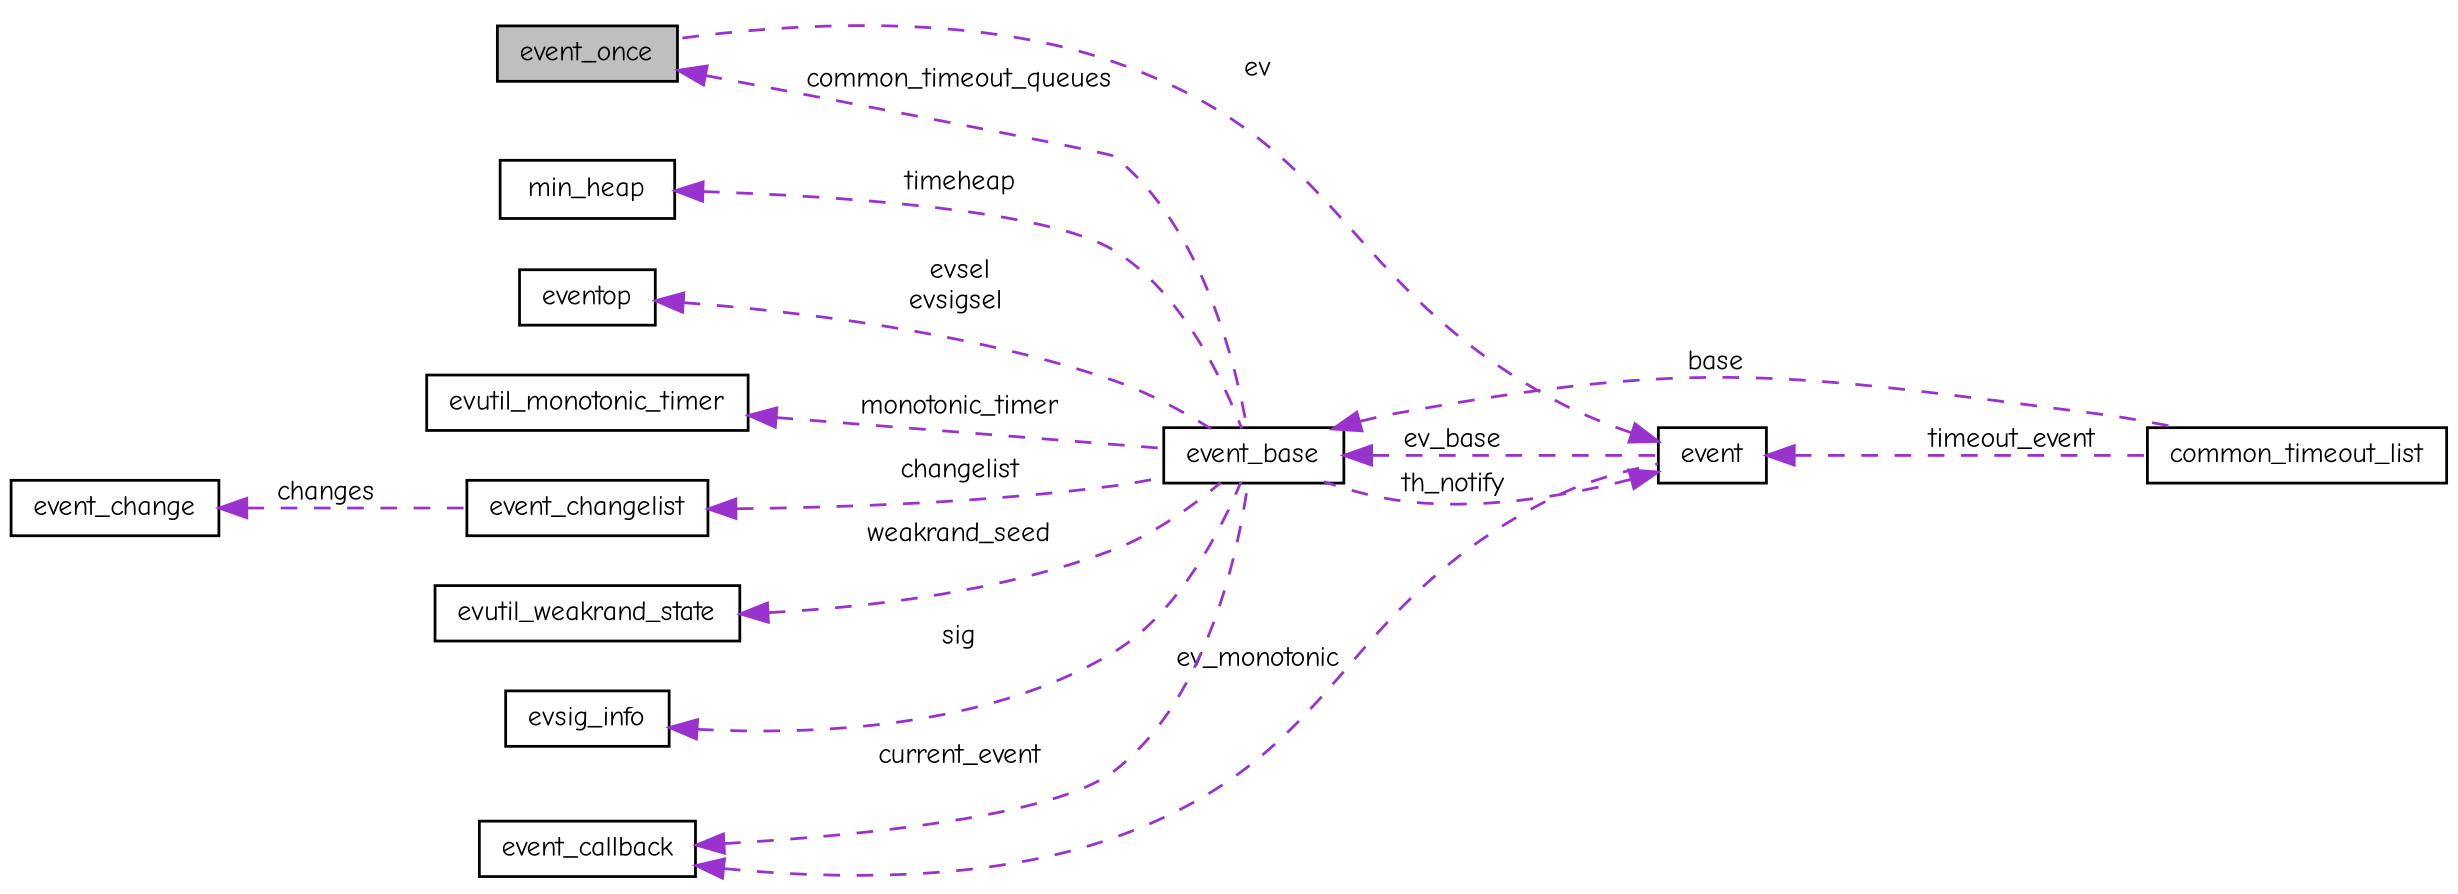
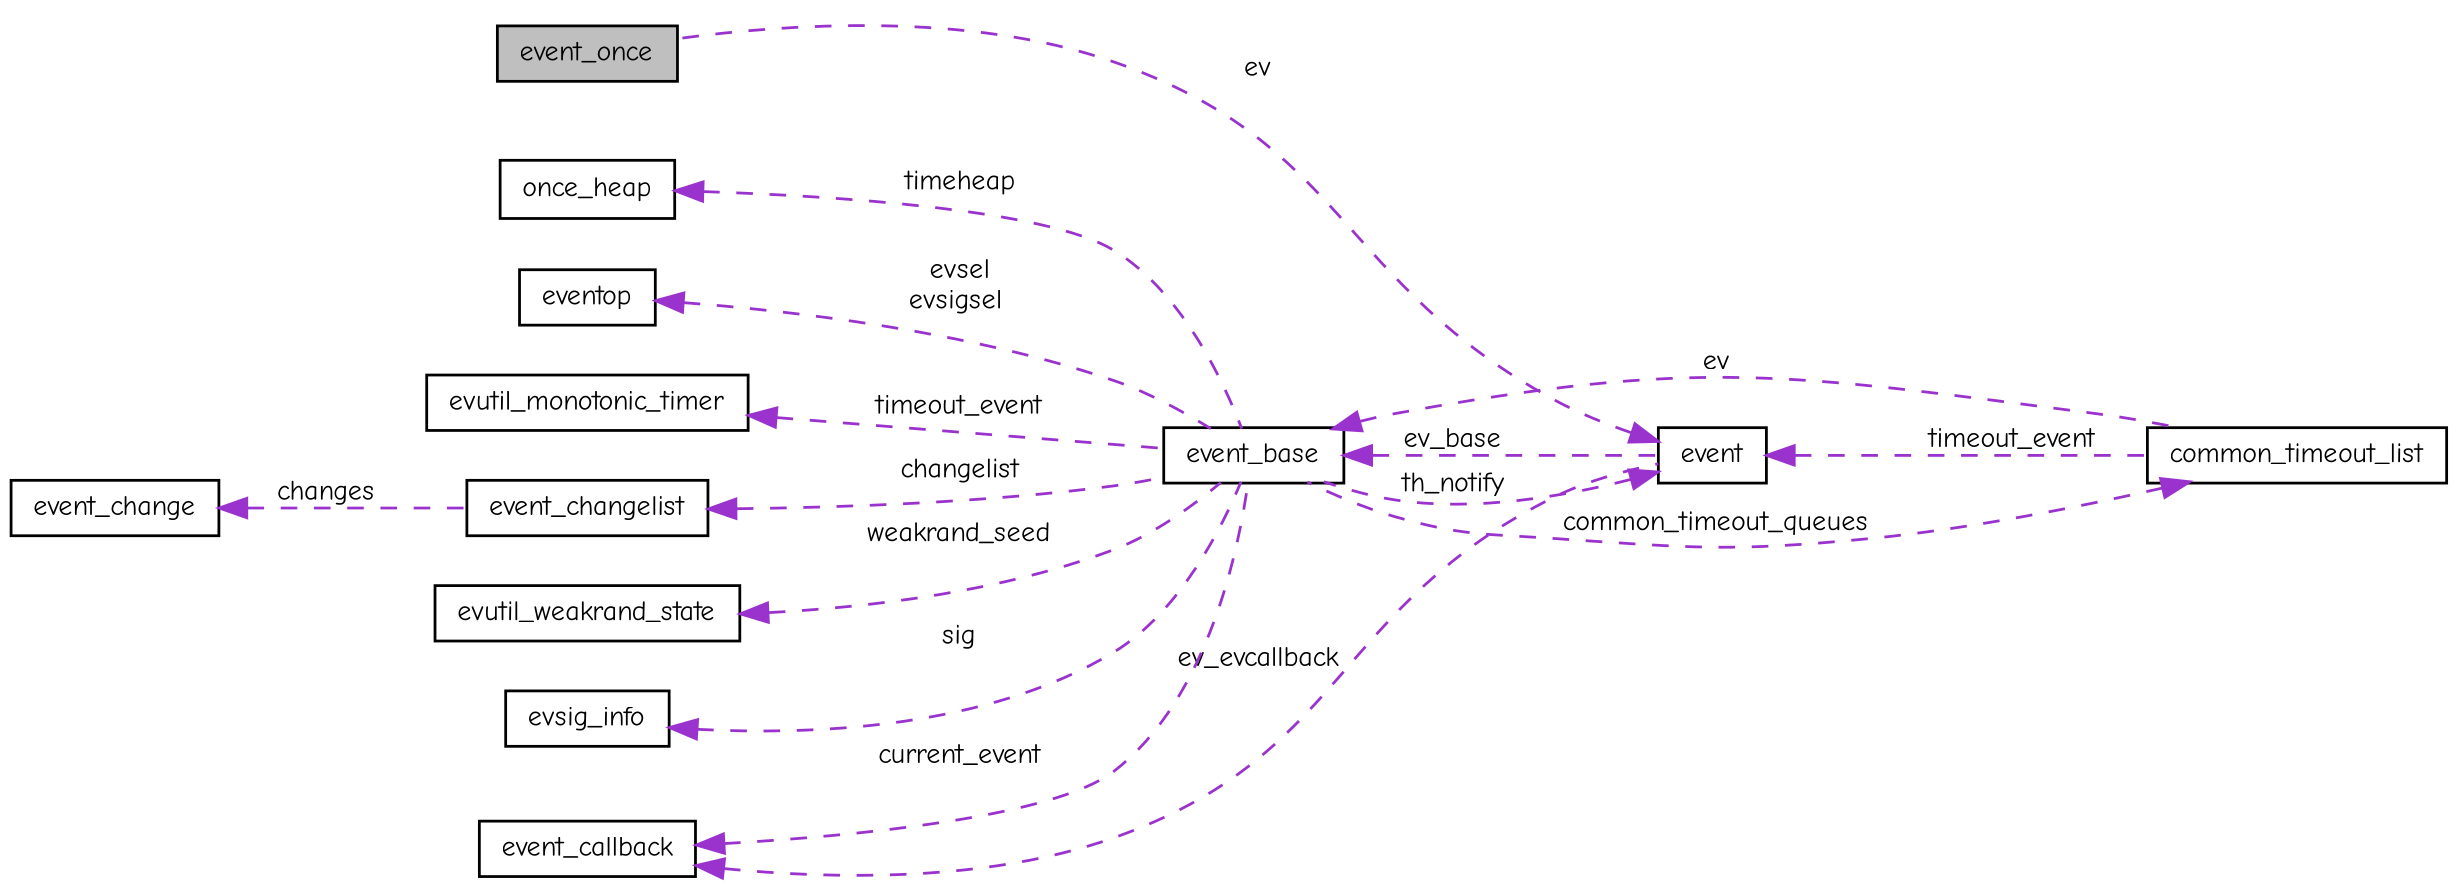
(1062, 145) -> (1733, 547)
(587, 189) -> (587, 189)
(1712, 363) -> (1712, 363)
(956, 407) -> (956, 407)
(1254, 659) -> (1254, 659)
